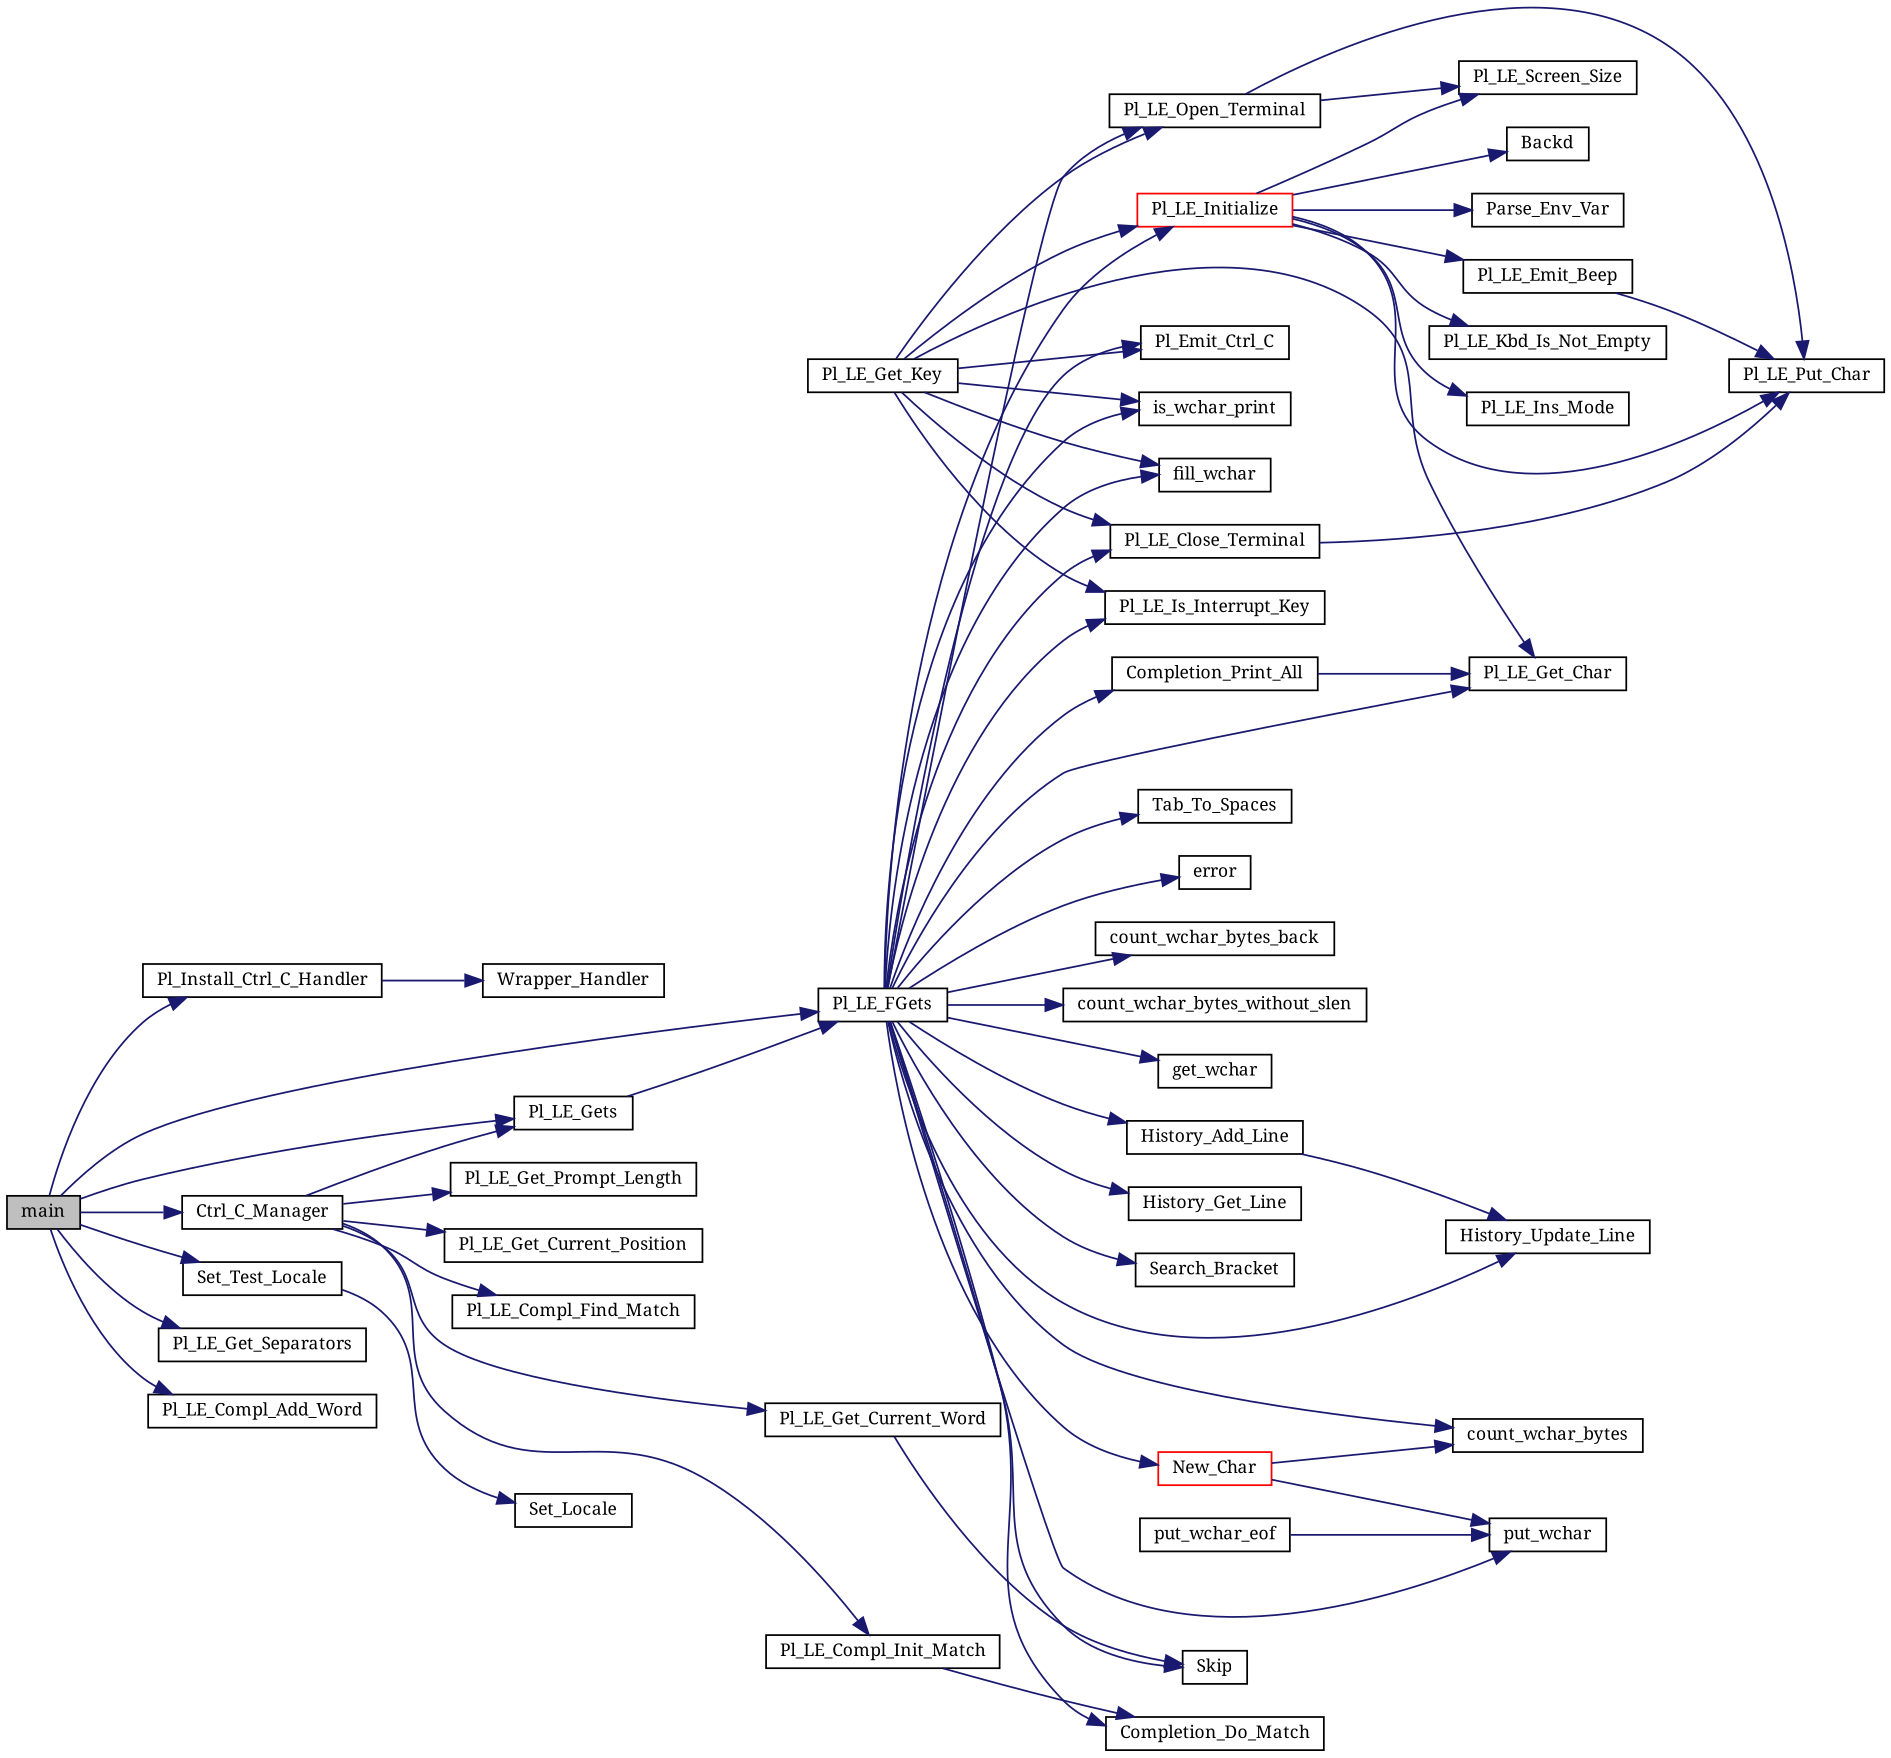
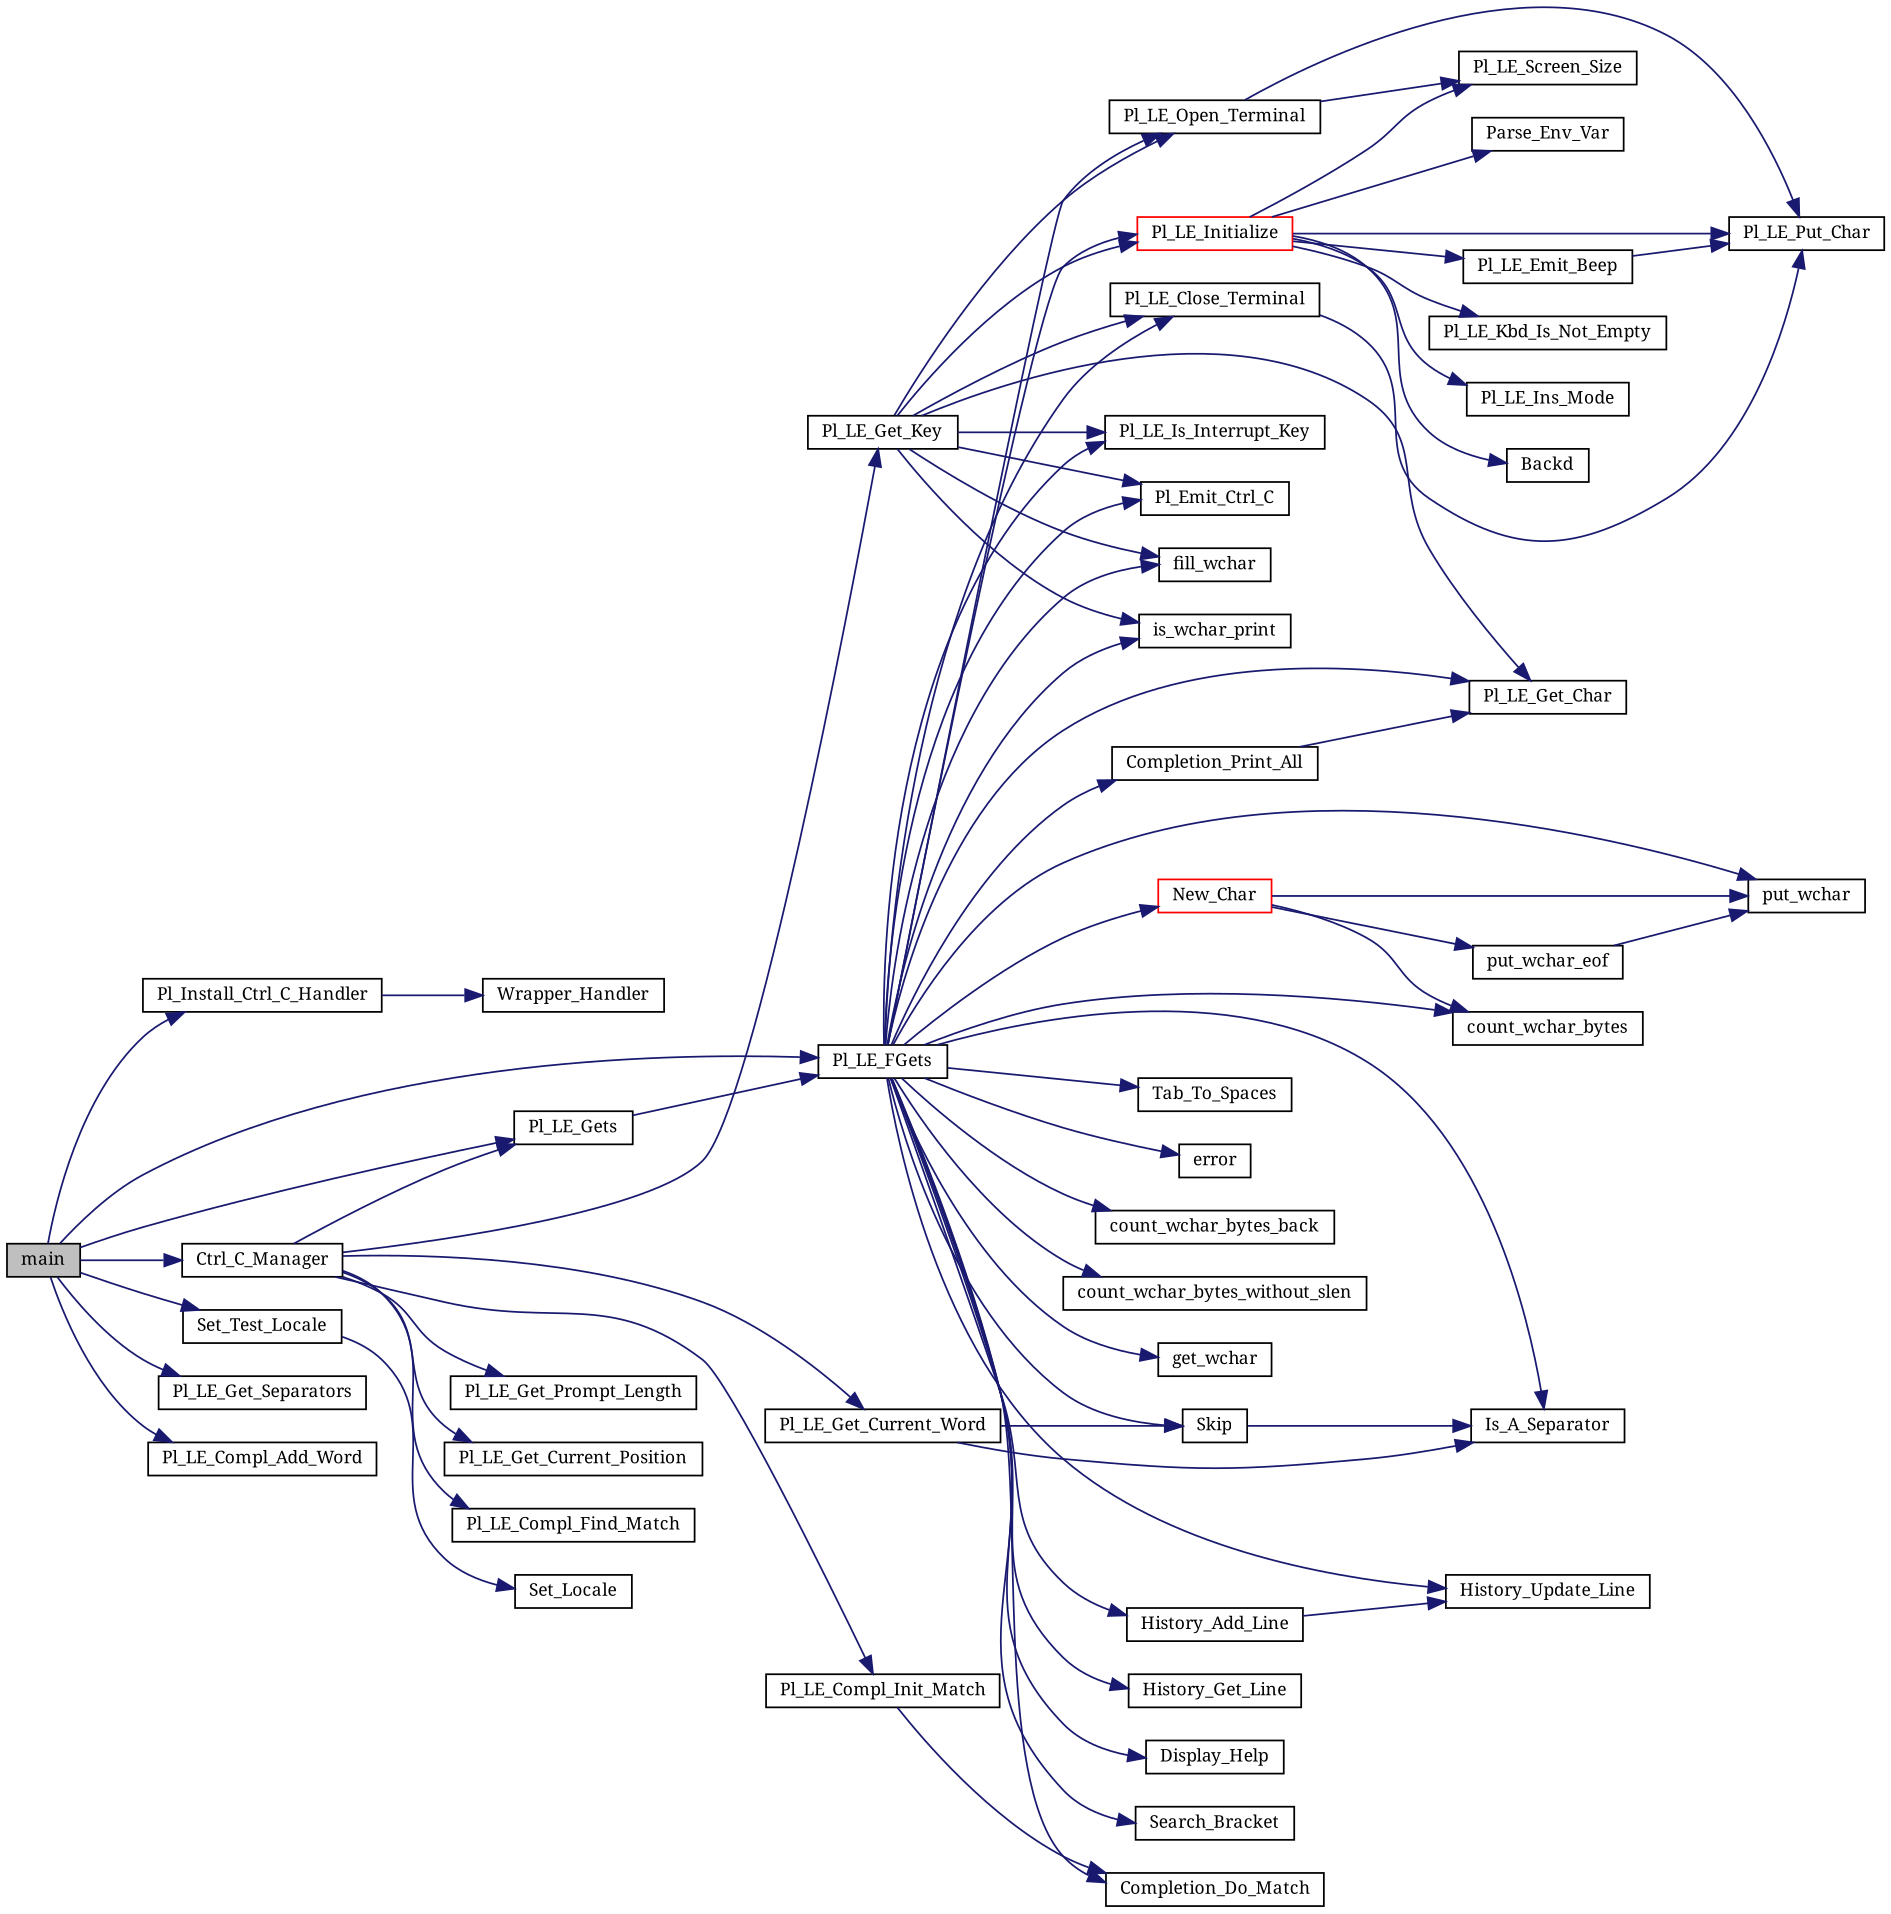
none -> (1368, 926)
none -> (761, 1000)
none -> (1548, 1426)
none -> (1215, 1757)
